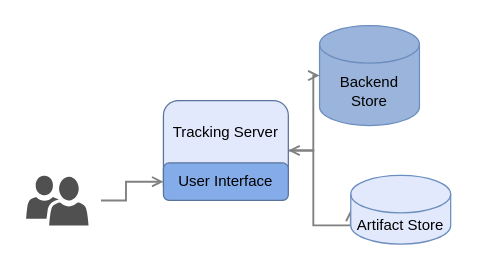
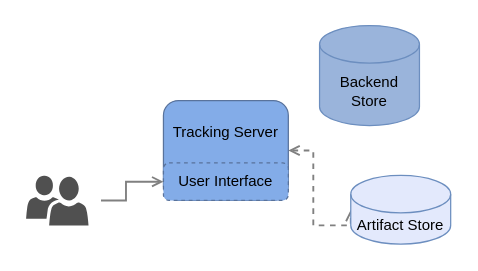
(313, 111) -> none
(226, 151) -> (226, 151)
(226, 182) -> (226, 182)
(313, 209) -> (313, 209)
